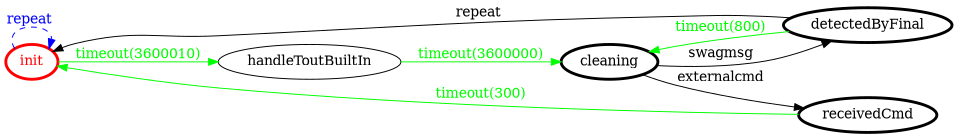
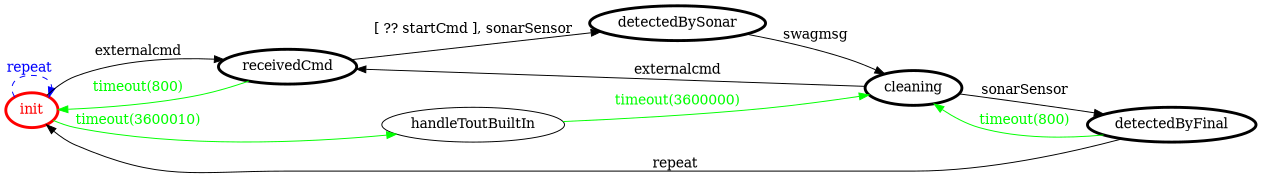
none -> (678, 23)
(721, 54) -> (1025, 90)
none -> (127, 63)
(481, 94) -> (138, 87)
